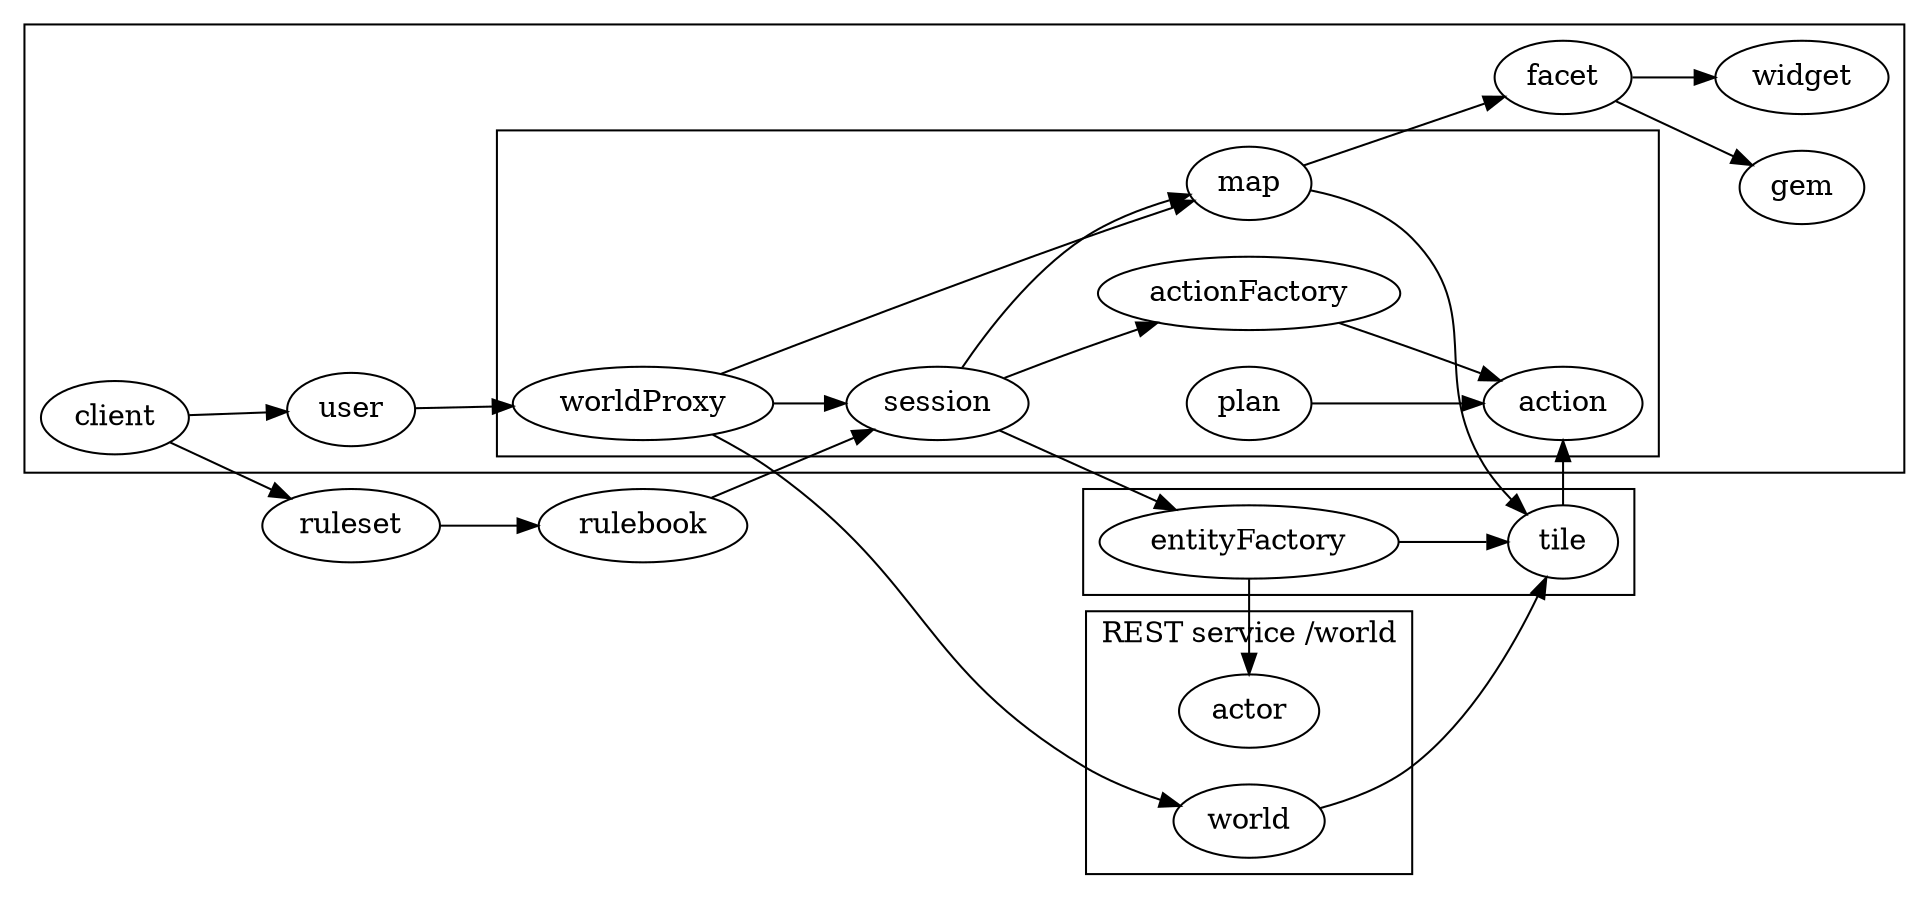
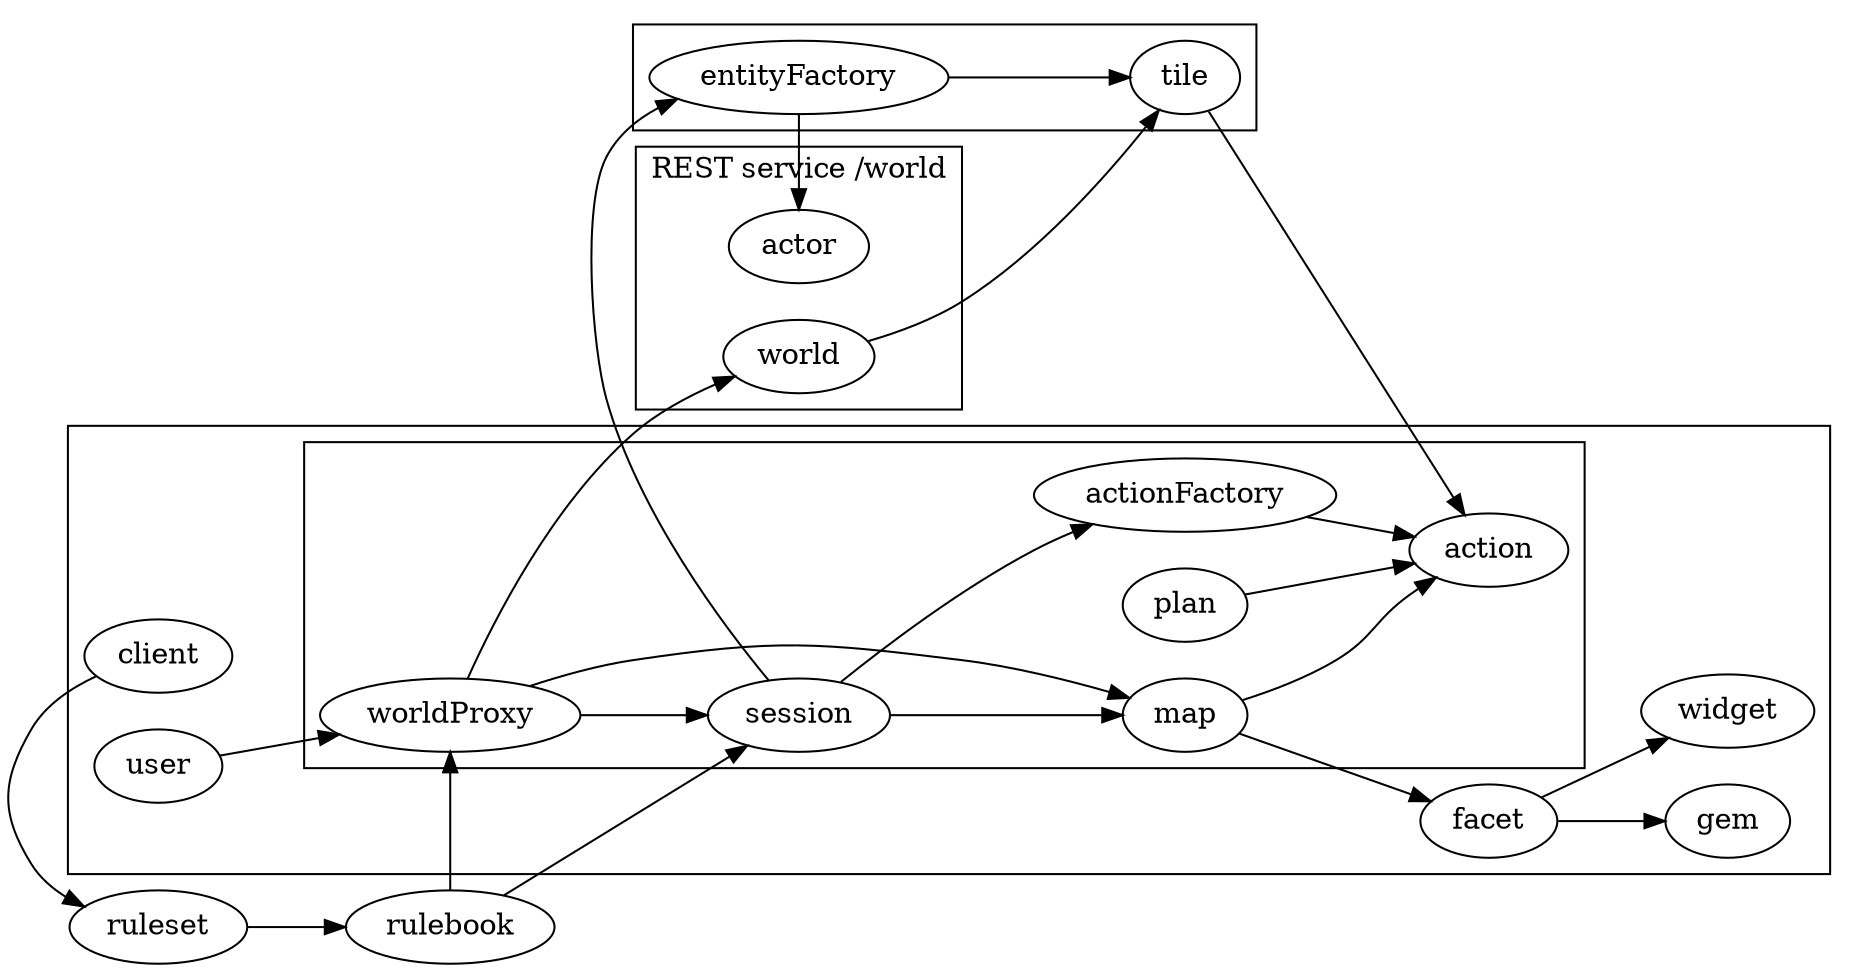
(1451, 314) -> (1339, 658)
(228, 414) -> none
none -> (450, 831)
